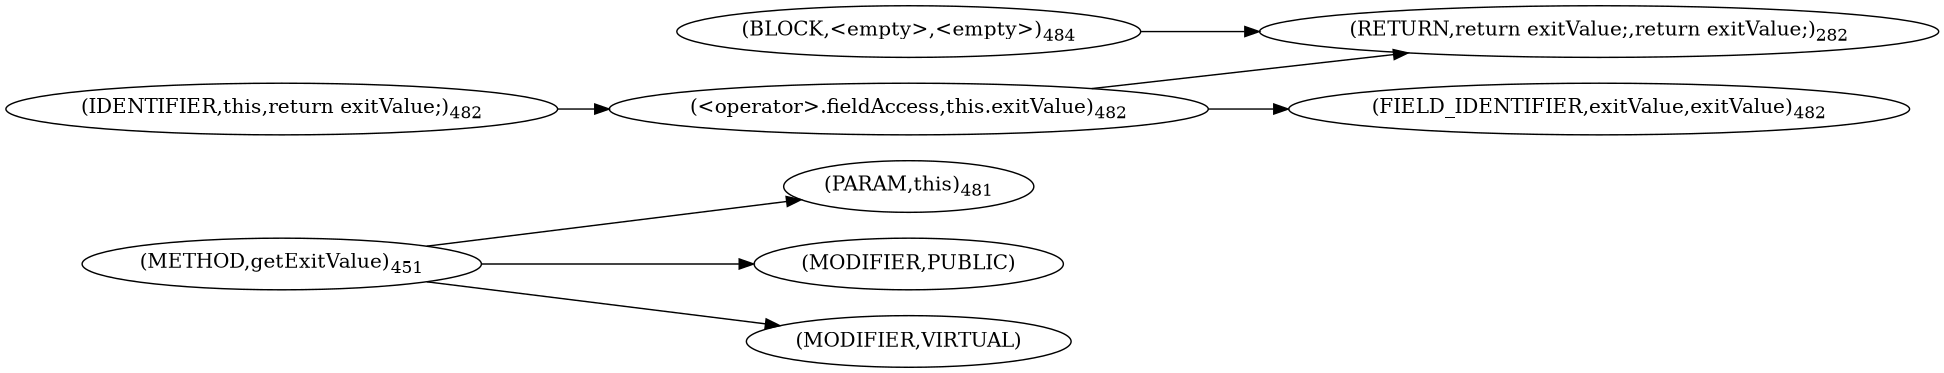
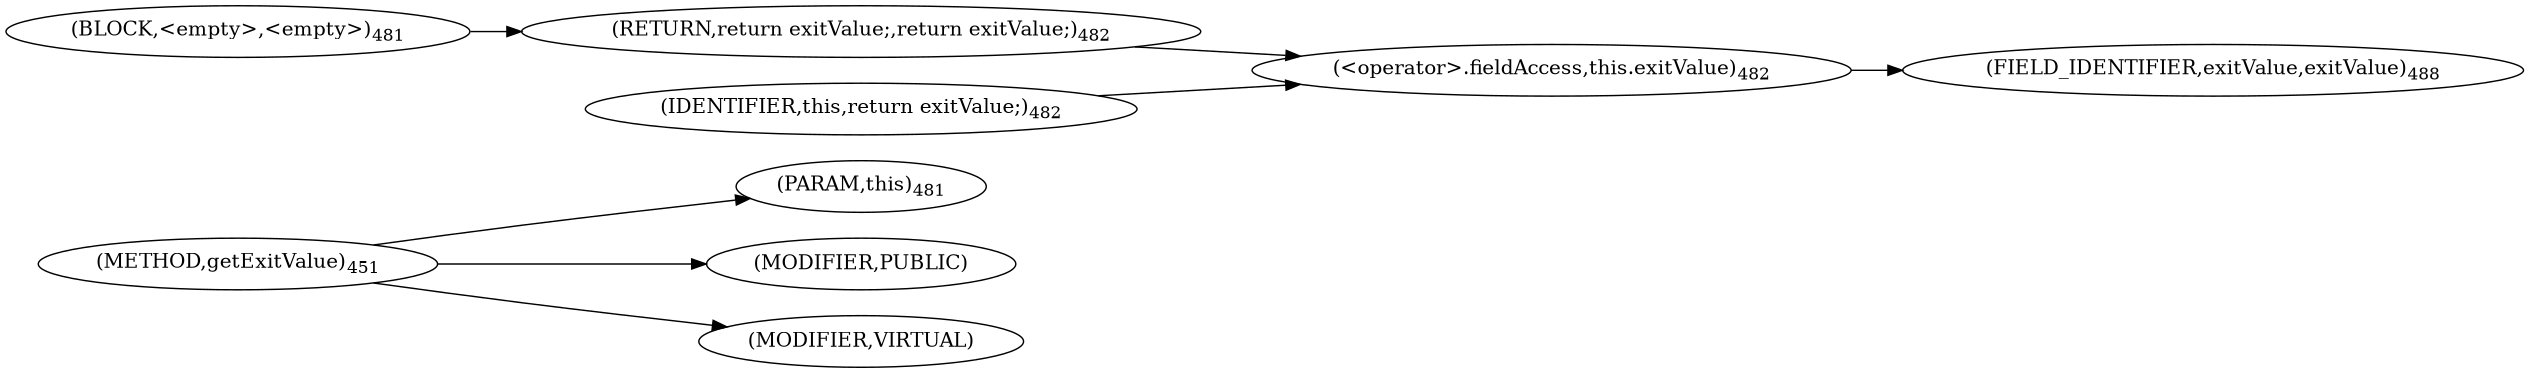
(1059, 29) -> (389, 29)
(1832, 29) -> (1094, 29)
(1243, 72) -> (1210, 51)
(1810, 107) -> (2424, 68)
